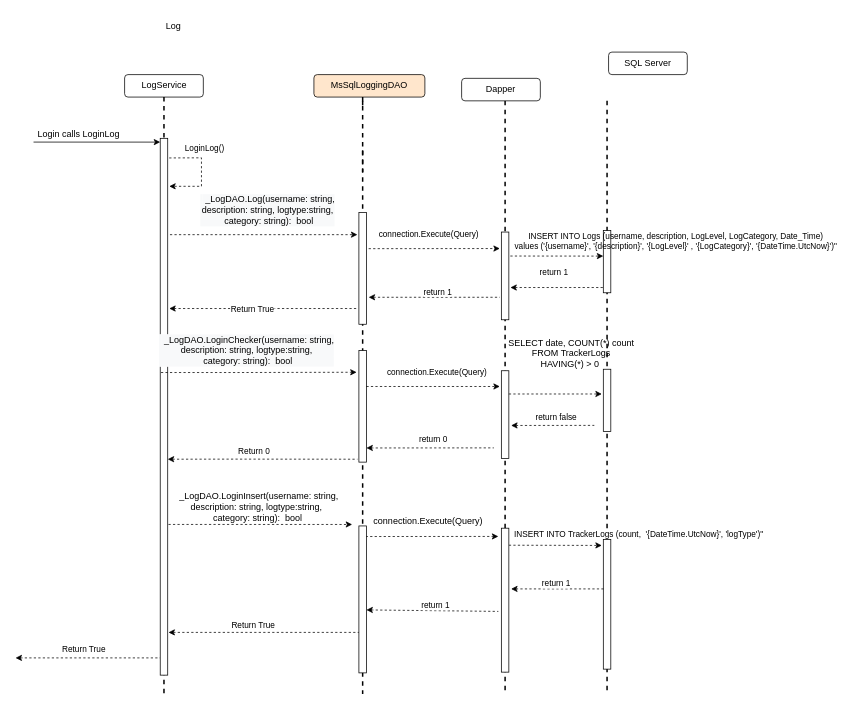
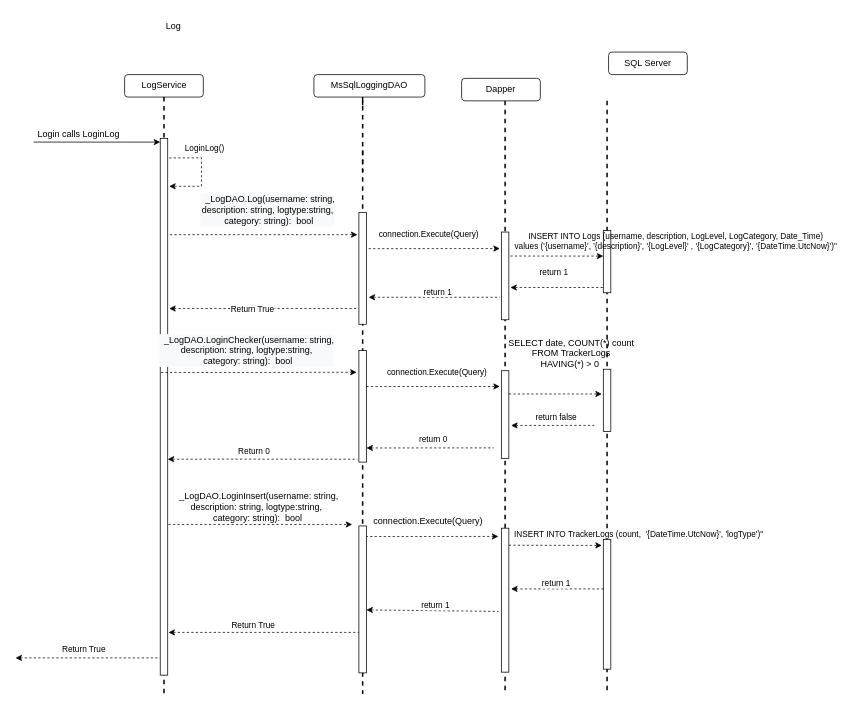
(369, 86) -> (369, 86)
